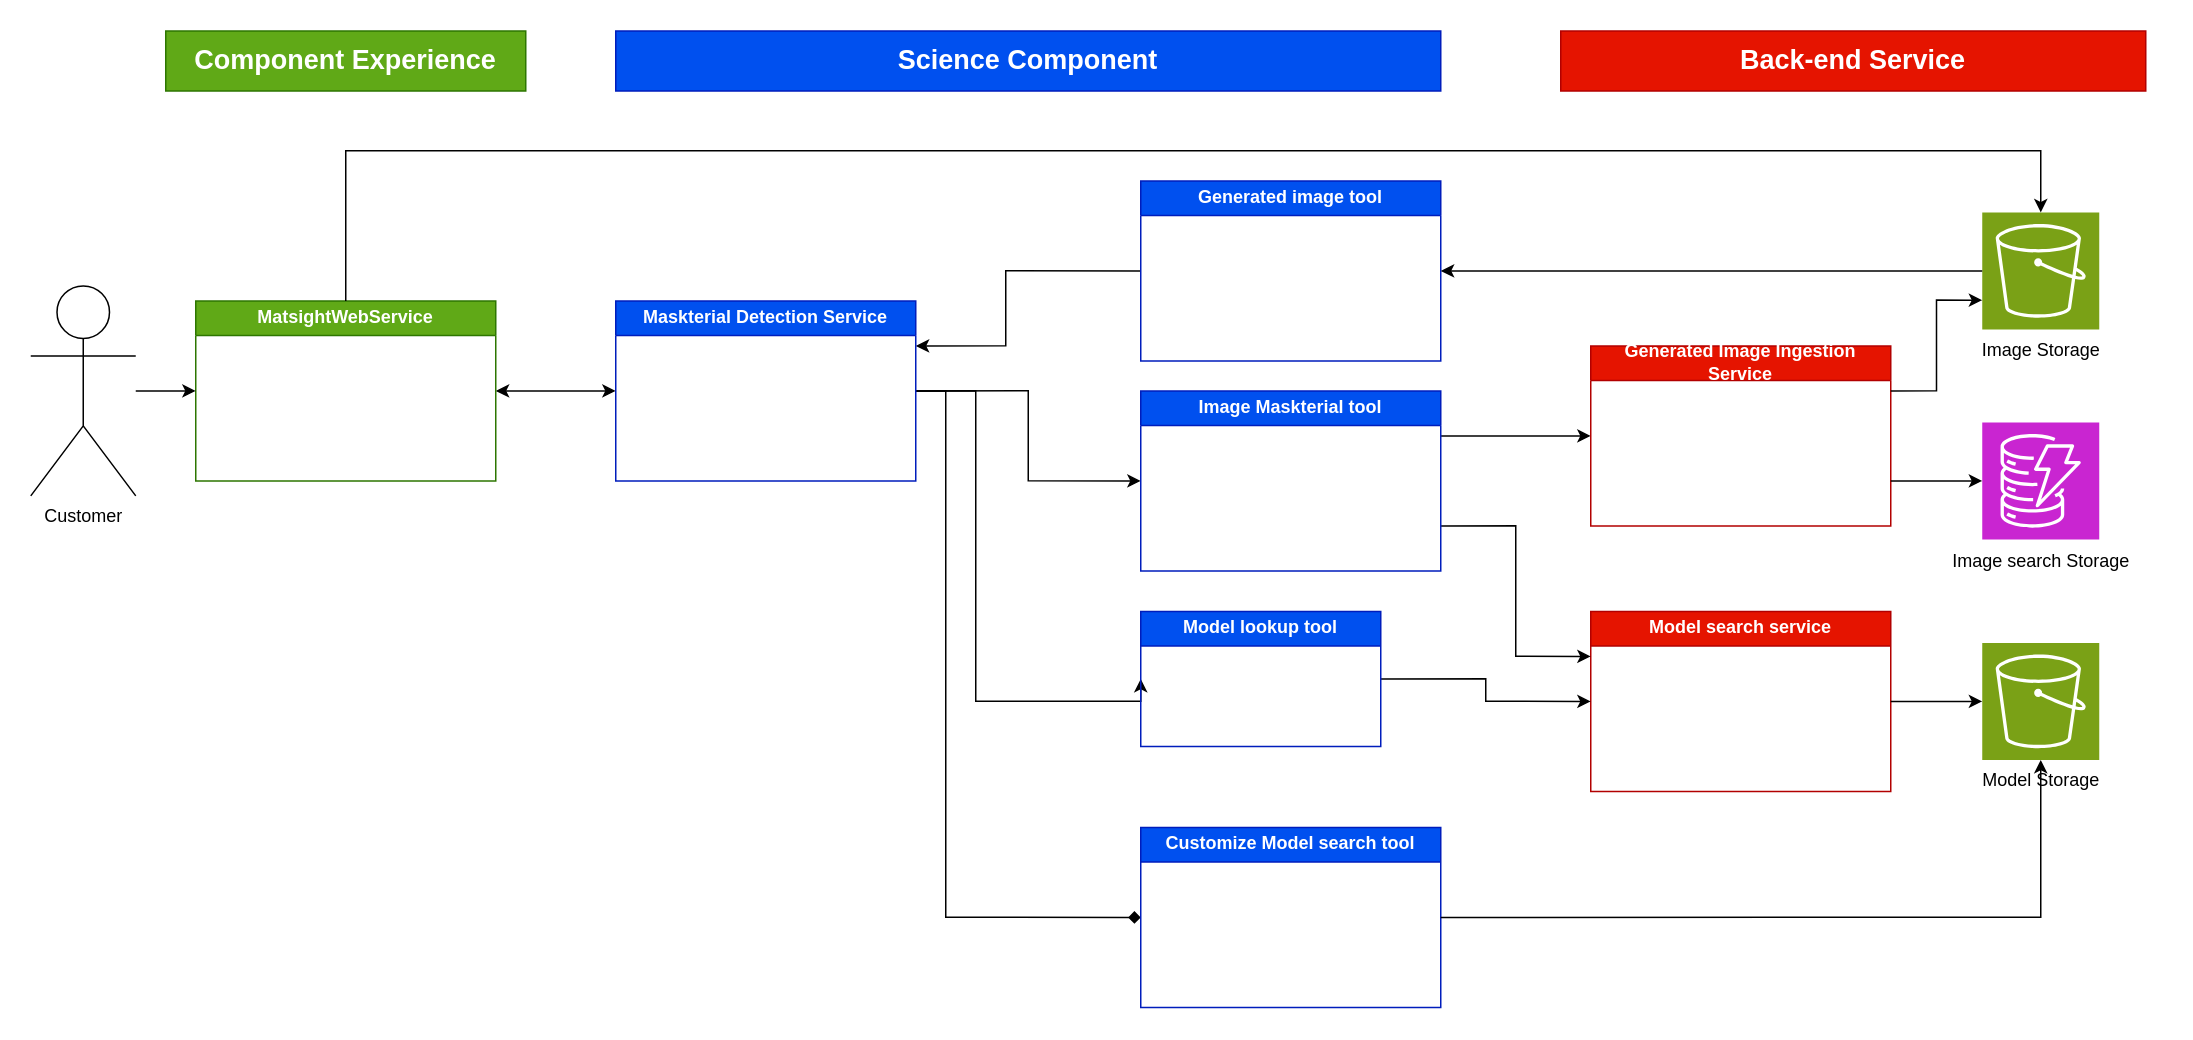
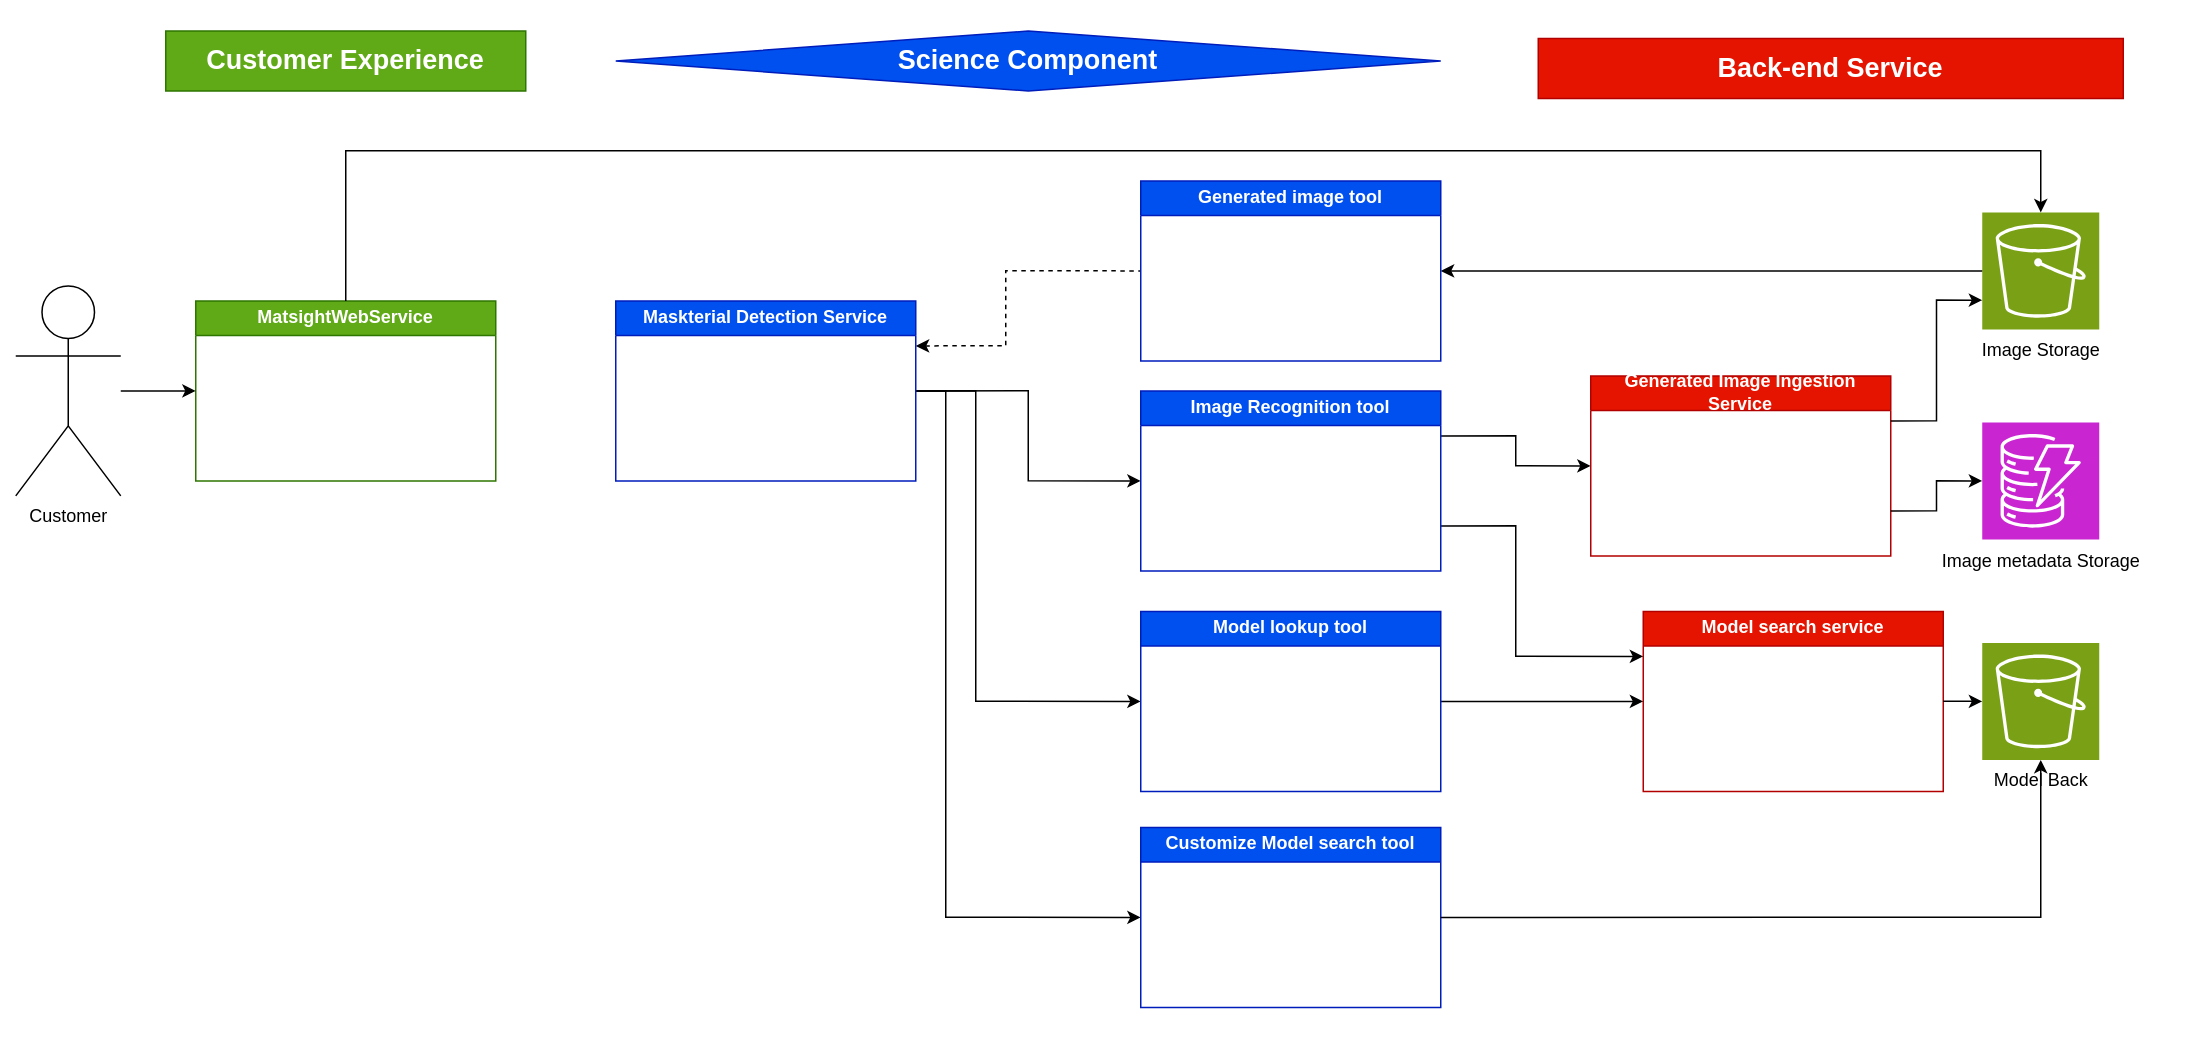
(346, 61) -> (346, 61)
(1028, 61) -> (1028, 61)
(1853, 61) -> (1831, 68)
(1006, 281) -> (1006, 281)
(83, 391) -> (68, 391)
(556, 391) -> none
(1291, 407) -> (1291, 407)
(1741, 436) -> (1741, 466)
(2042, 562) -> (2042, 562)
(1261, 679) -> (1291, 701)
(1741, 701) -> (1793, 701)
(2042, 781) -> (2042, 781)
(1128, 917) -> (1129, 917)
